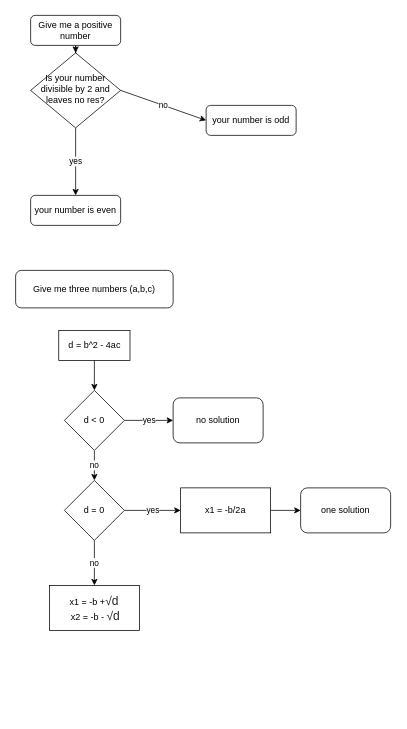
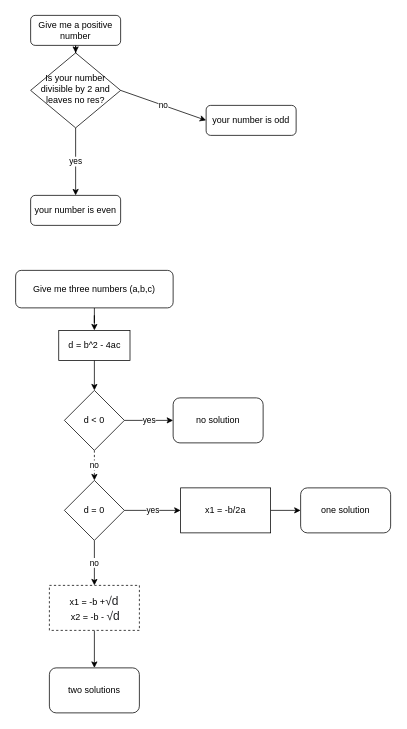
none -> (94, 322)
(94, 455) -> (94, 455)
(94, 608) -> (94, 608)
none -> (94, 647)
none -> (94, 690)
